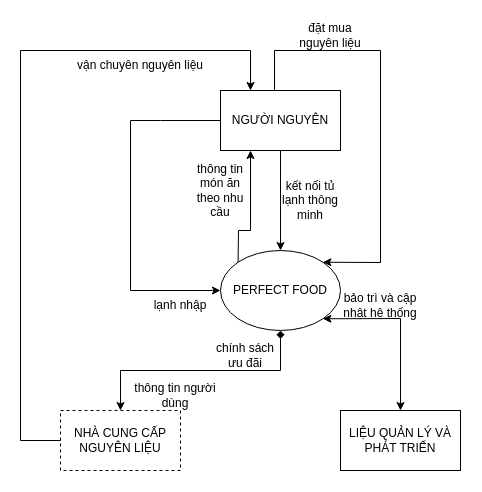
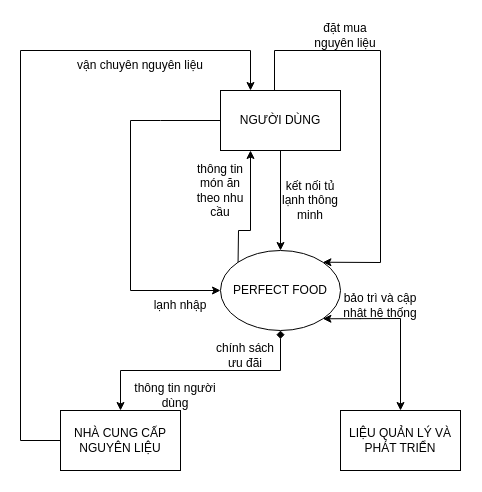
(331, 36) -> (346, 36)
(281, 121) -> (281, 121)
(121, 441) -> (121, 441)
